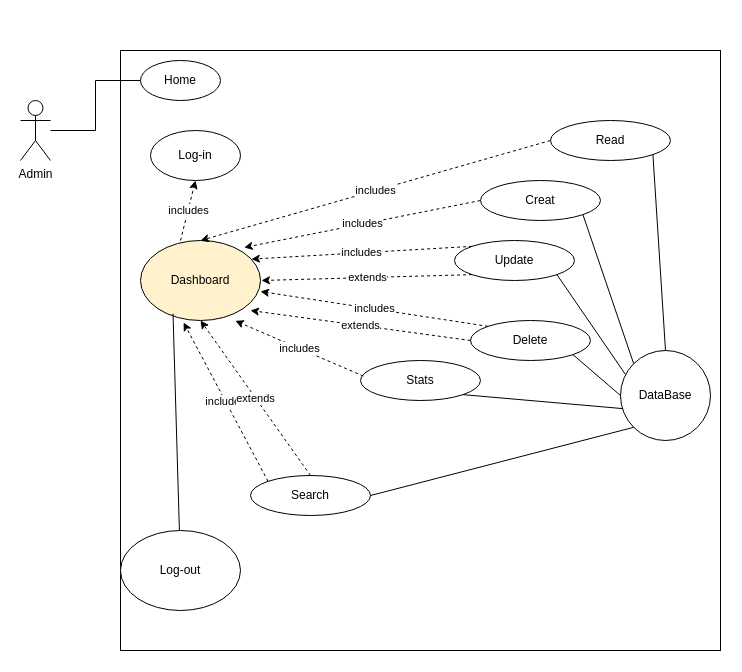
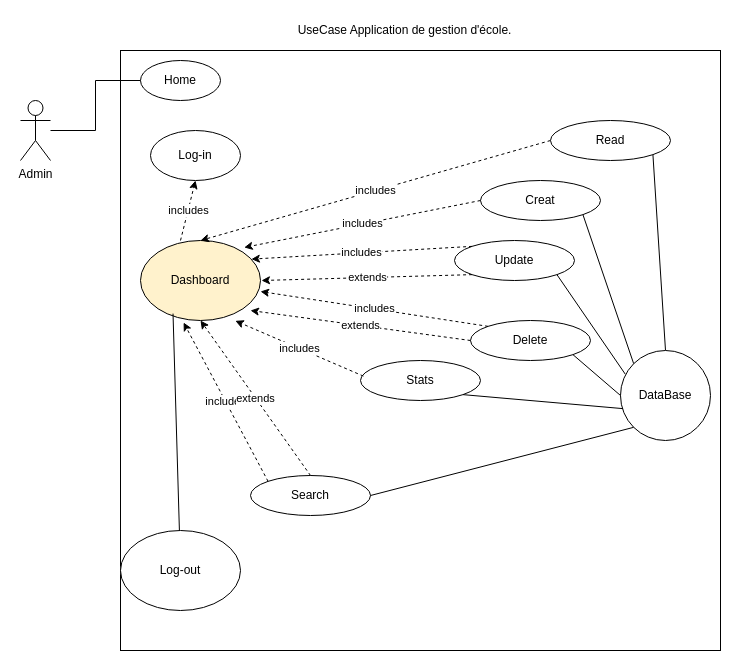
none -> (405, 31)
